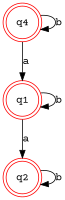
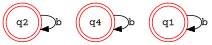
(22, 57) -> none
(22, 135) -> none
